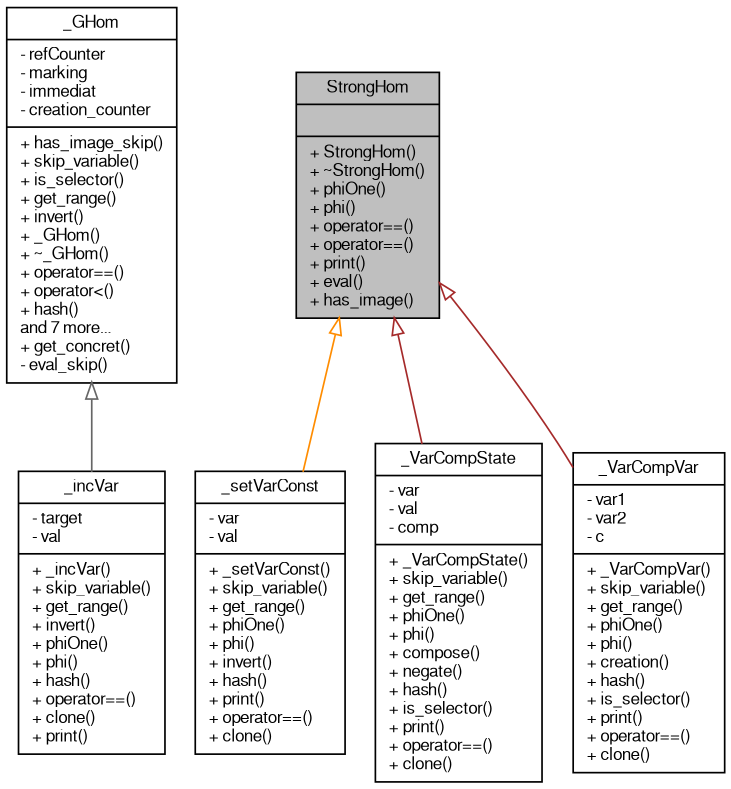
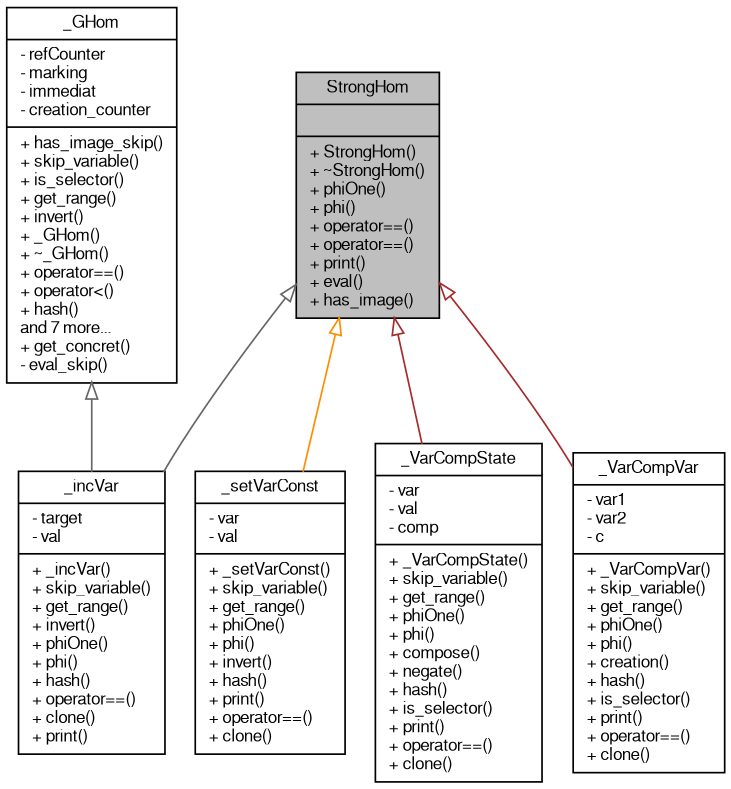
none -> (222, 383)
